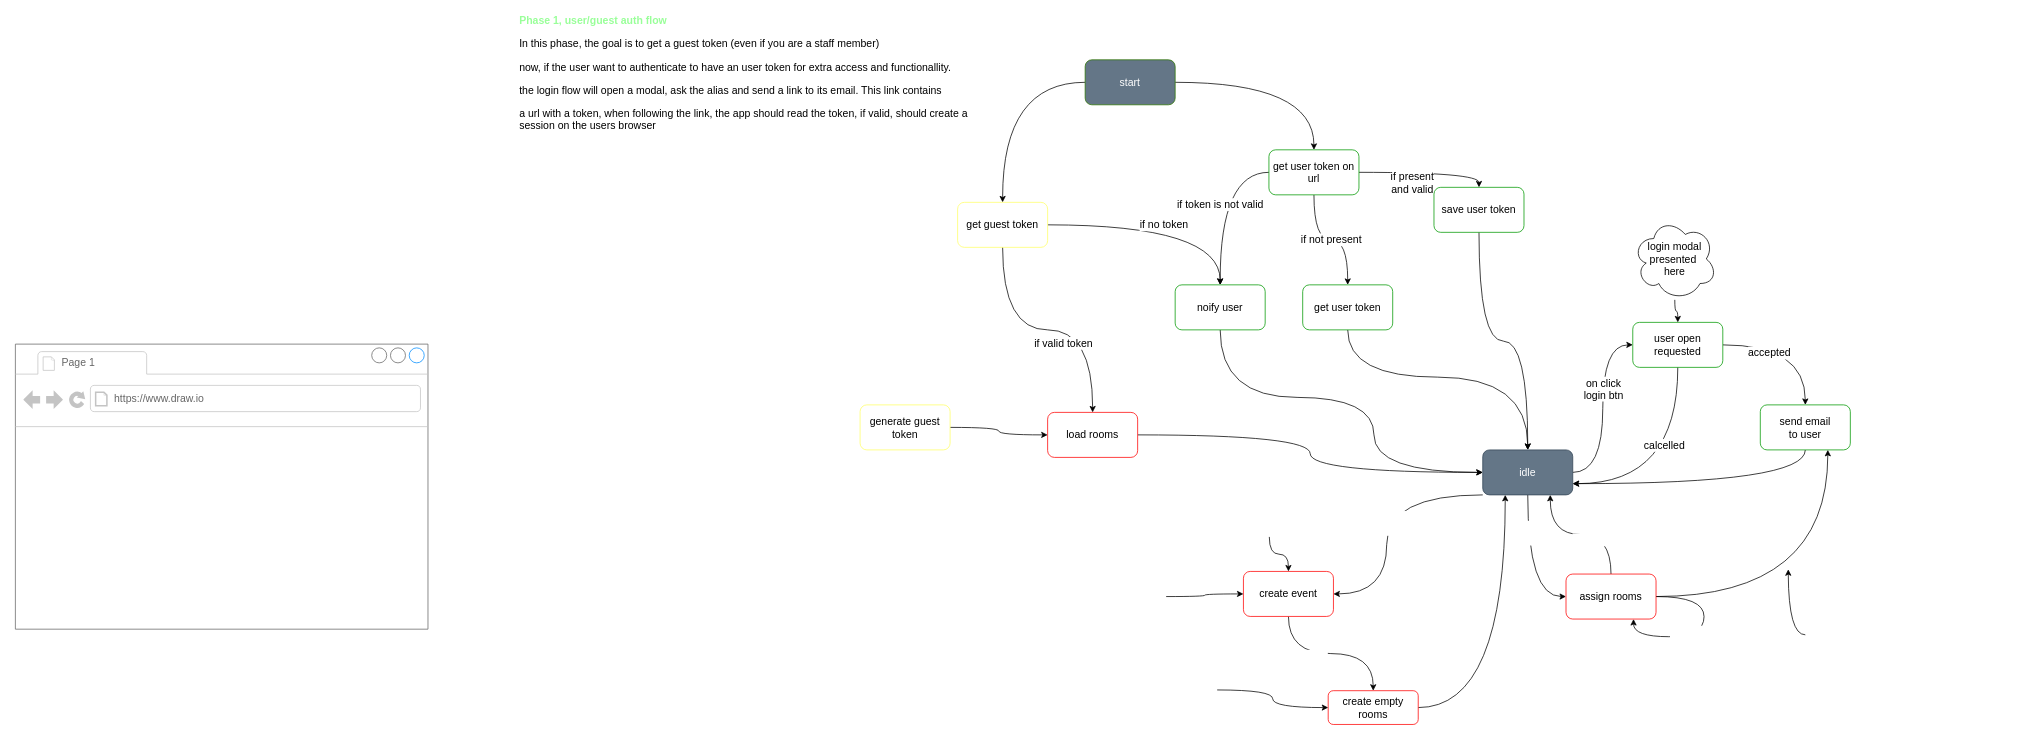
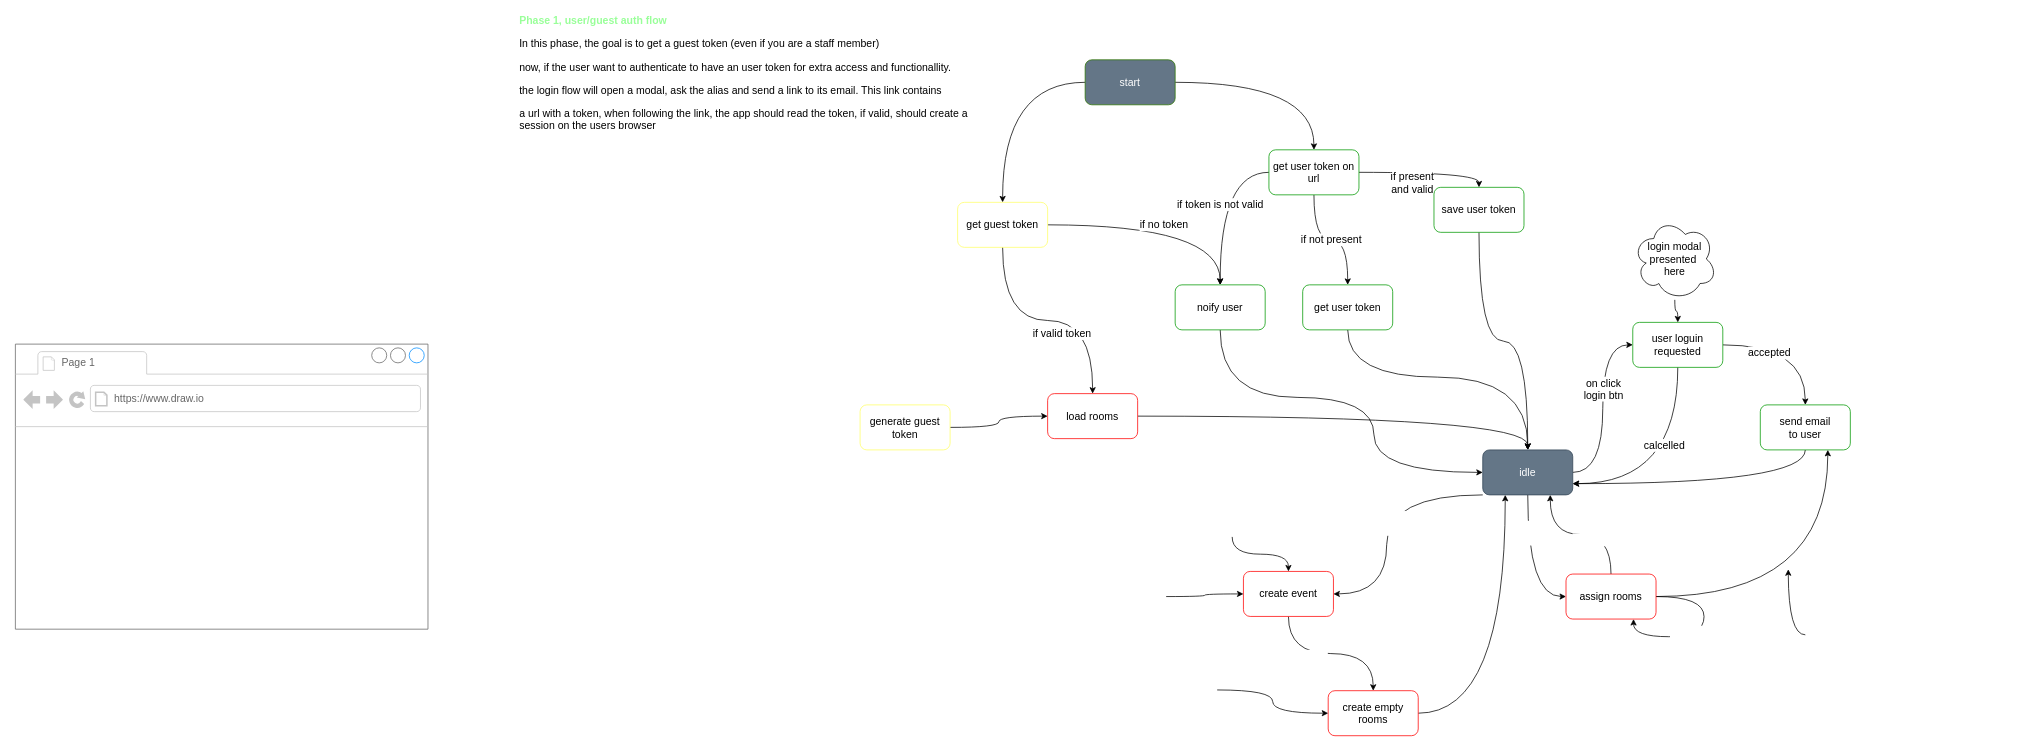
(1677, 345) -> (1677, 345)
(1092, 435) -> (1092, 416)
(1269, 503) -> (1232, 503)
(1373, 707) -> (1373, 713)
